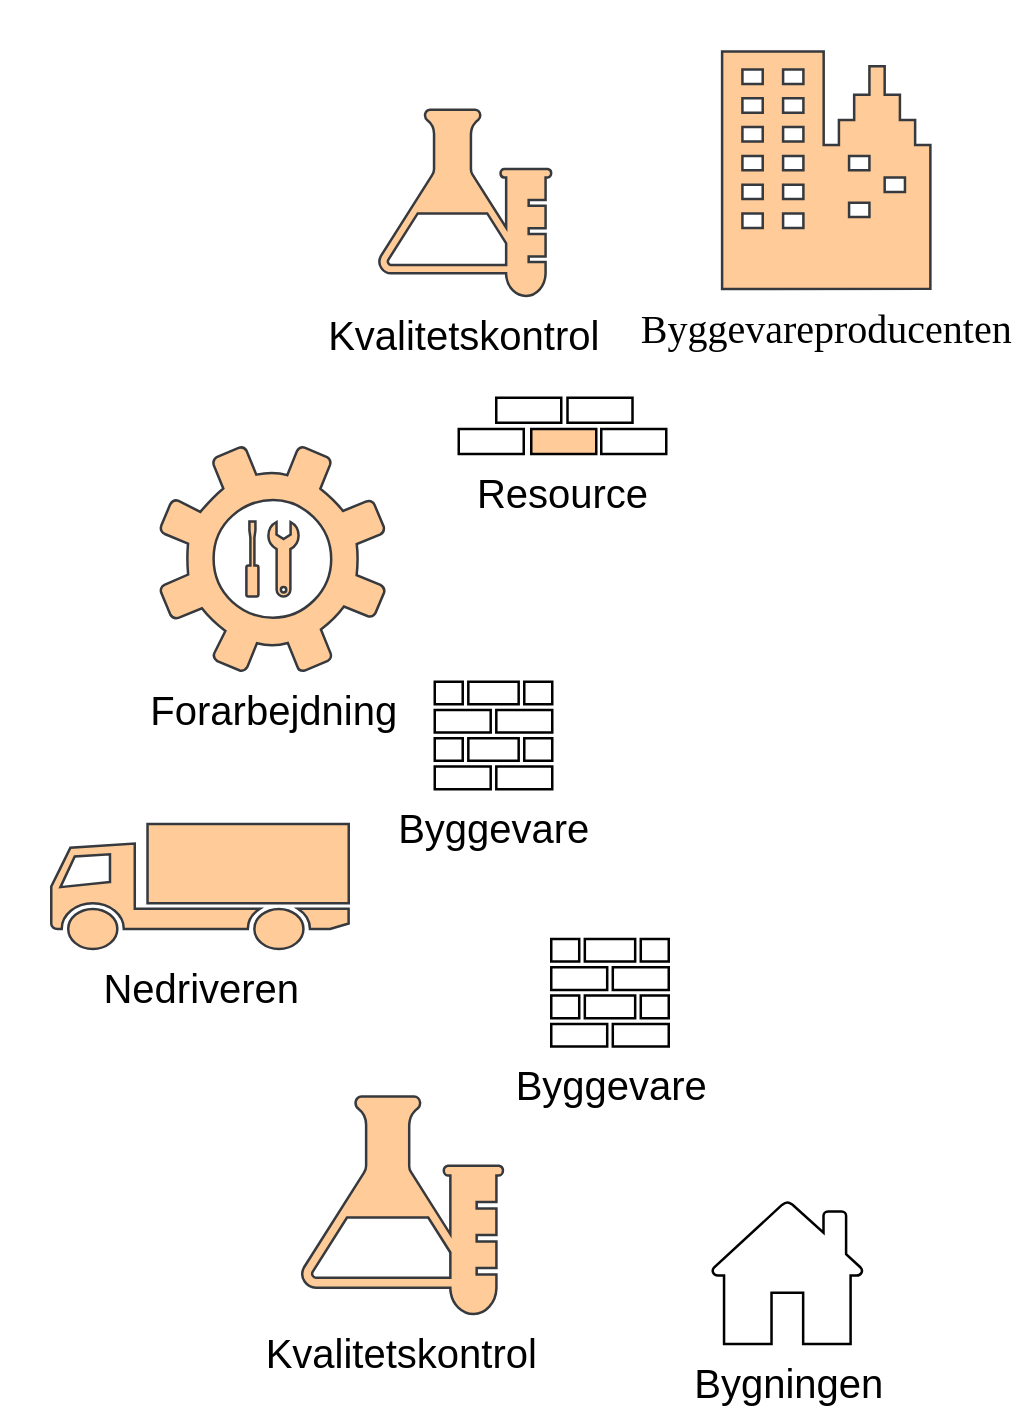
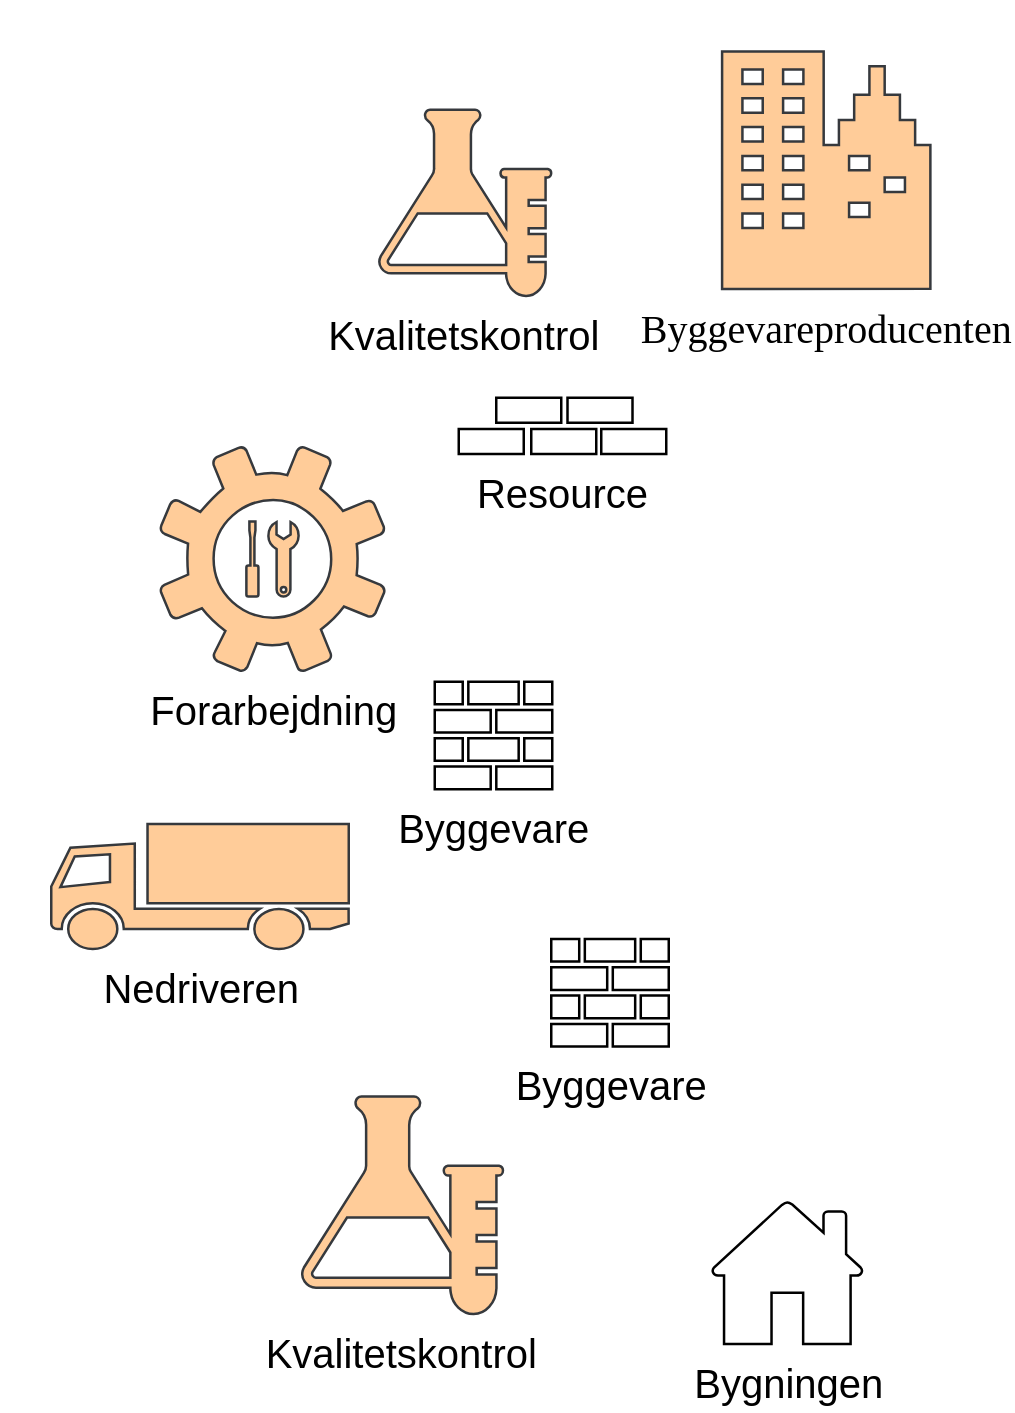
(564, 441) -> (564, 441)
